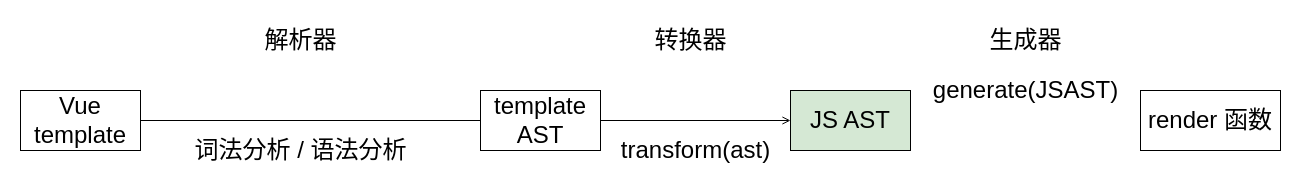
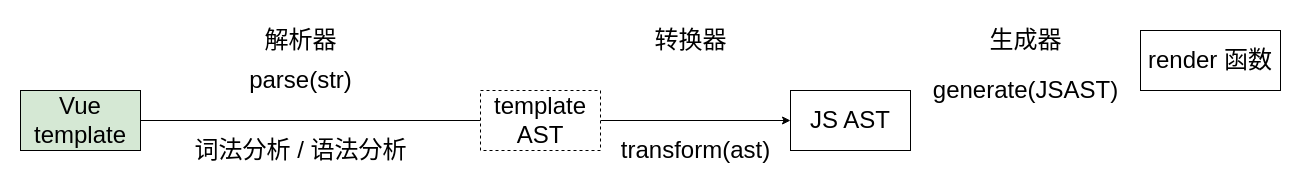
none -> (301, 81)
(81, 121) -> (81, 121)
(541, 121) -> (541, 121)
(784, 121) -> (782, 121)
(851, 121) -> (851, 121)
(1211, 121) -> (1211, 61)
